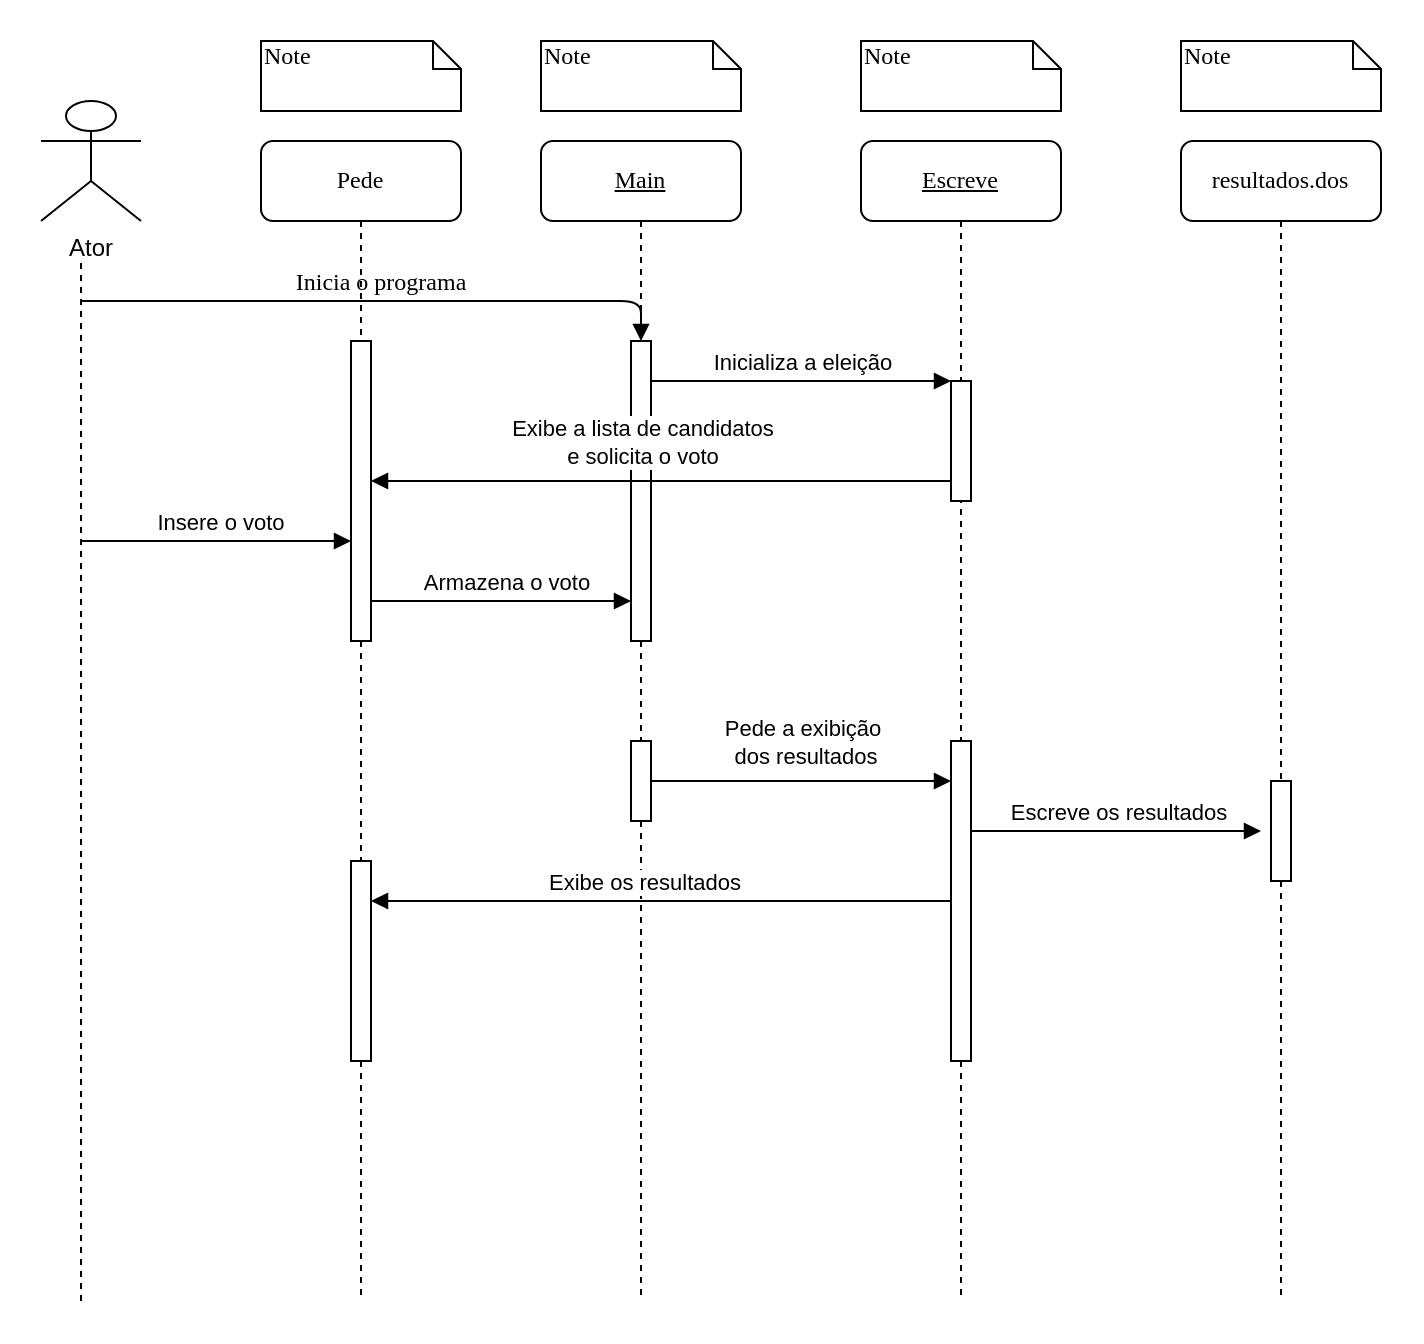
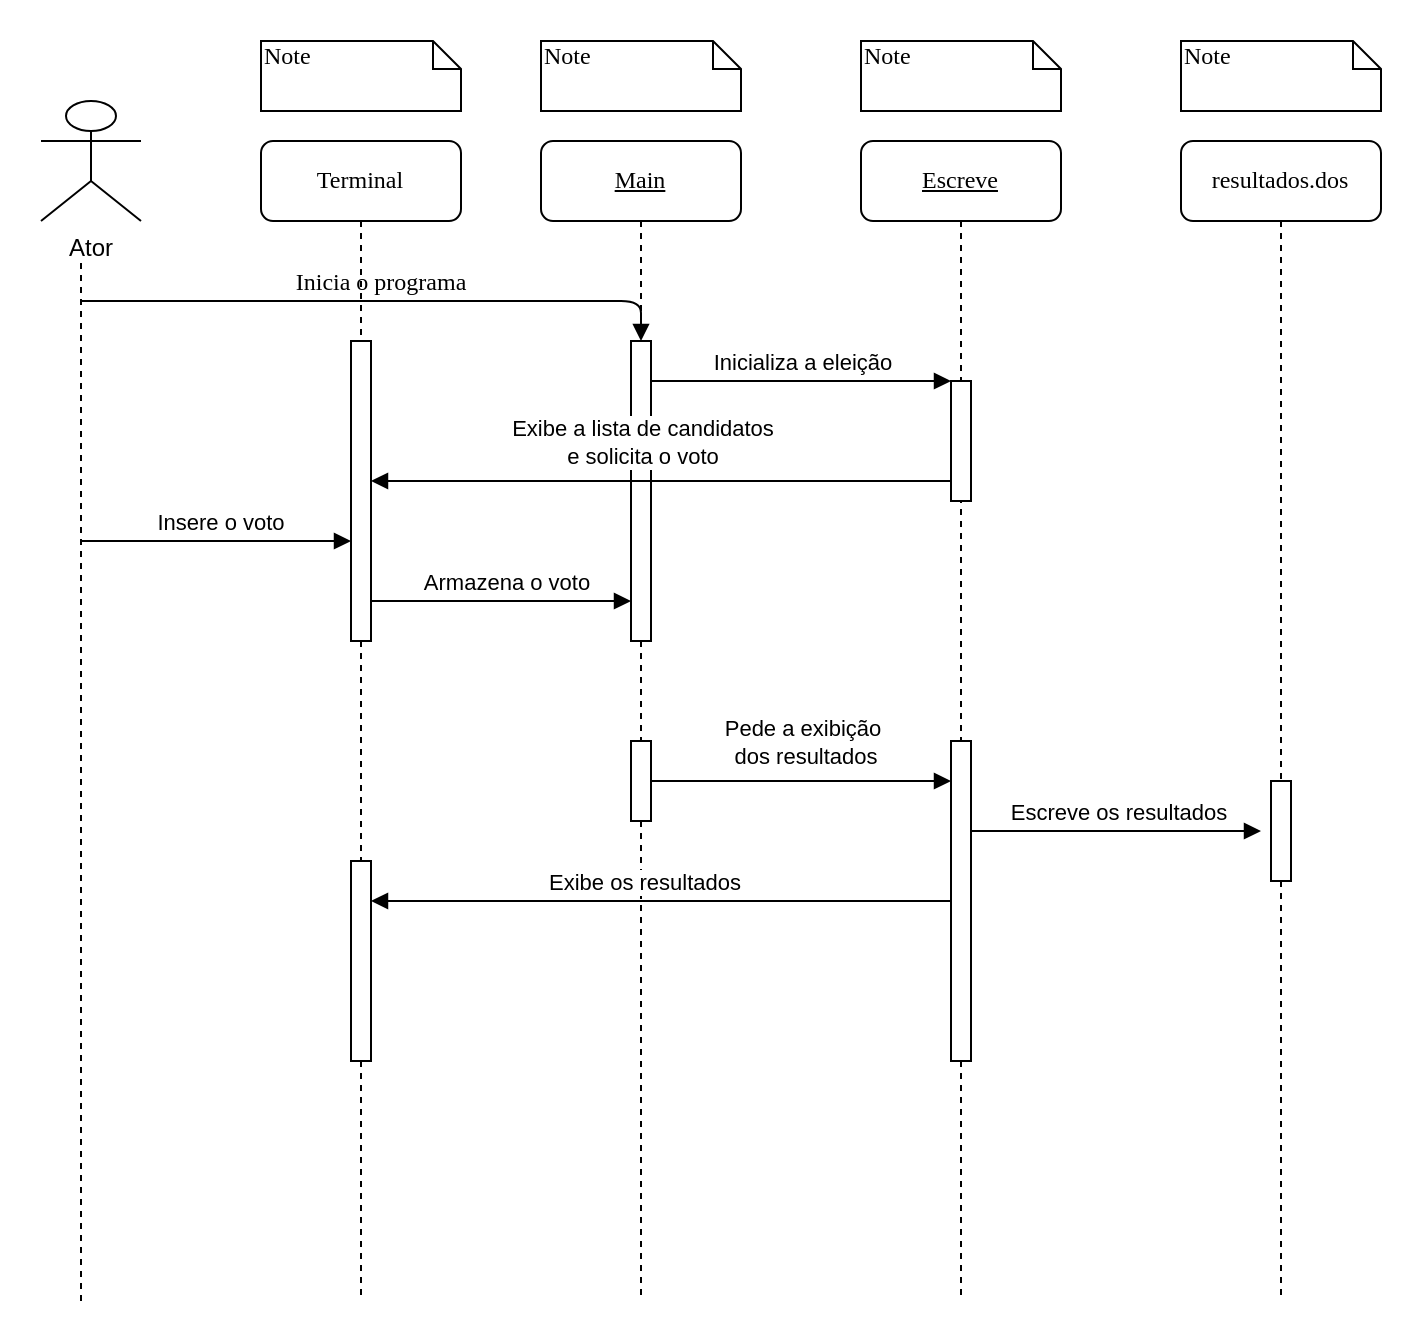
(361, 181) -> (361, 181)
